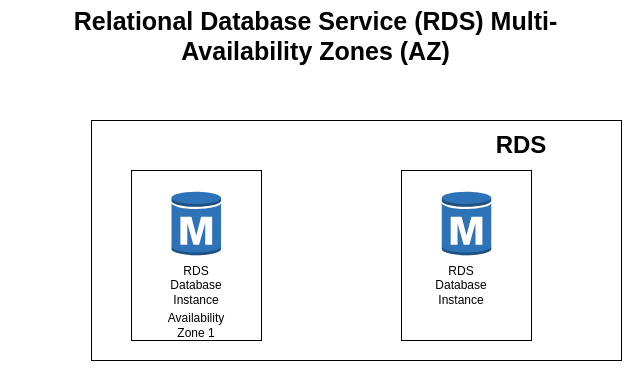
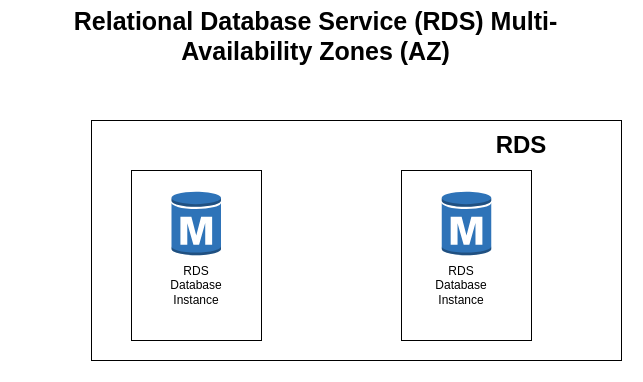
(196, 326) -> none
